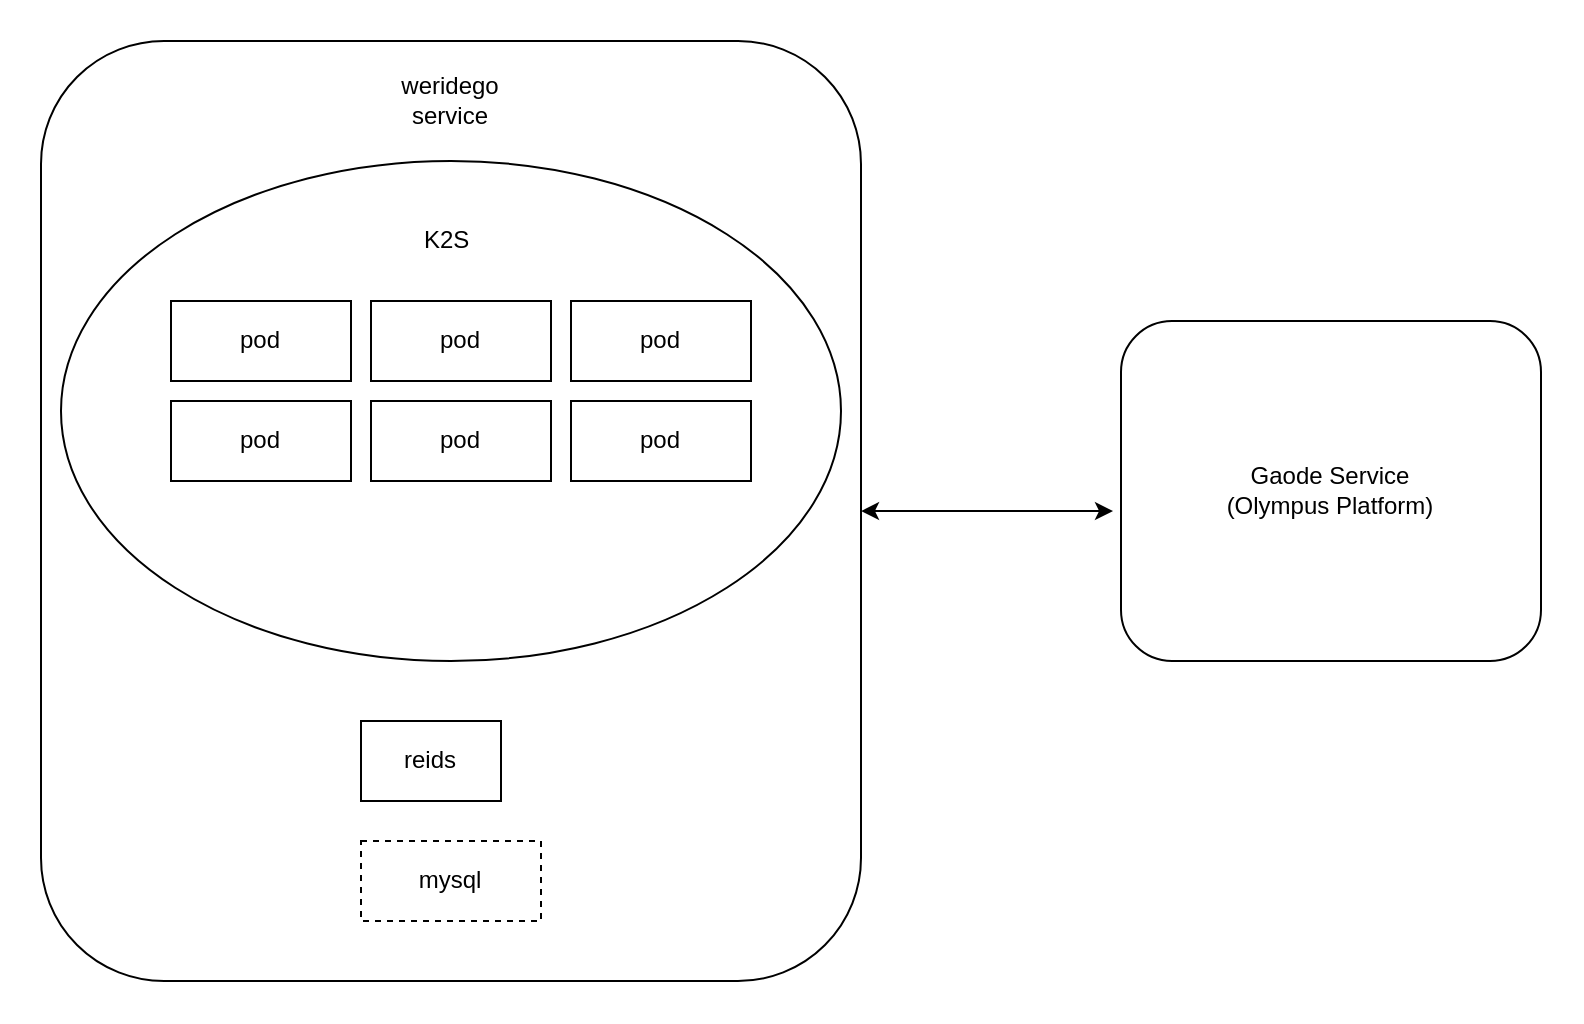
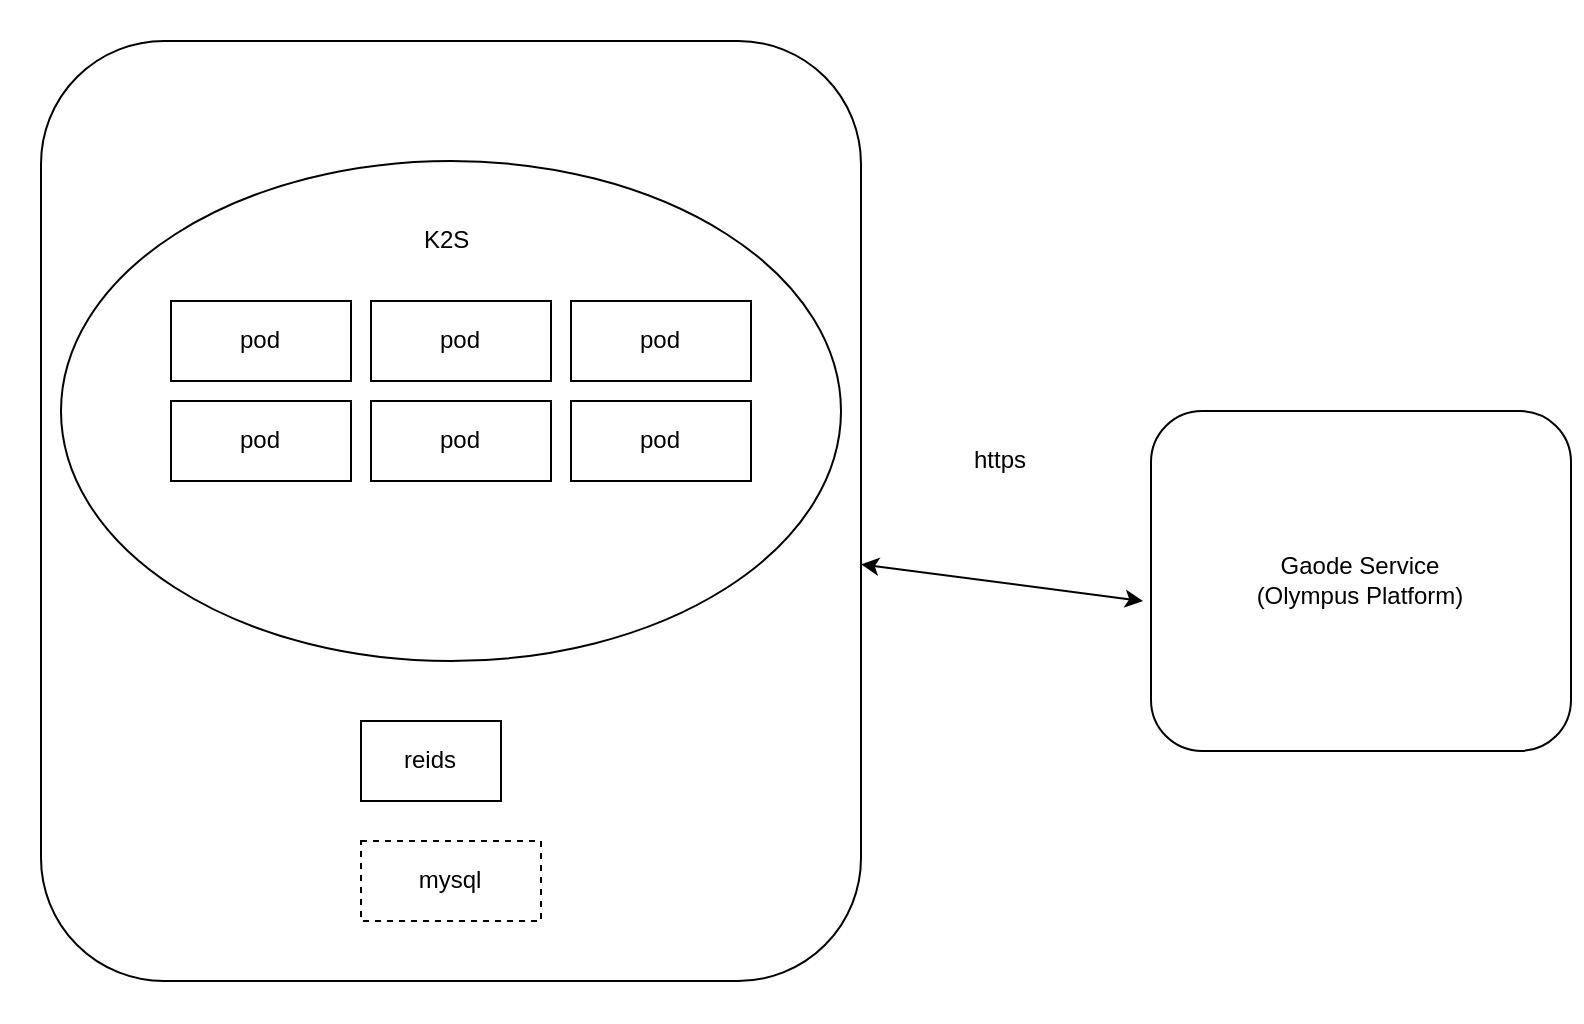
(451, 101) -> none
none -> (1001, 461)
(1331, 491) -> (1361, 581)
